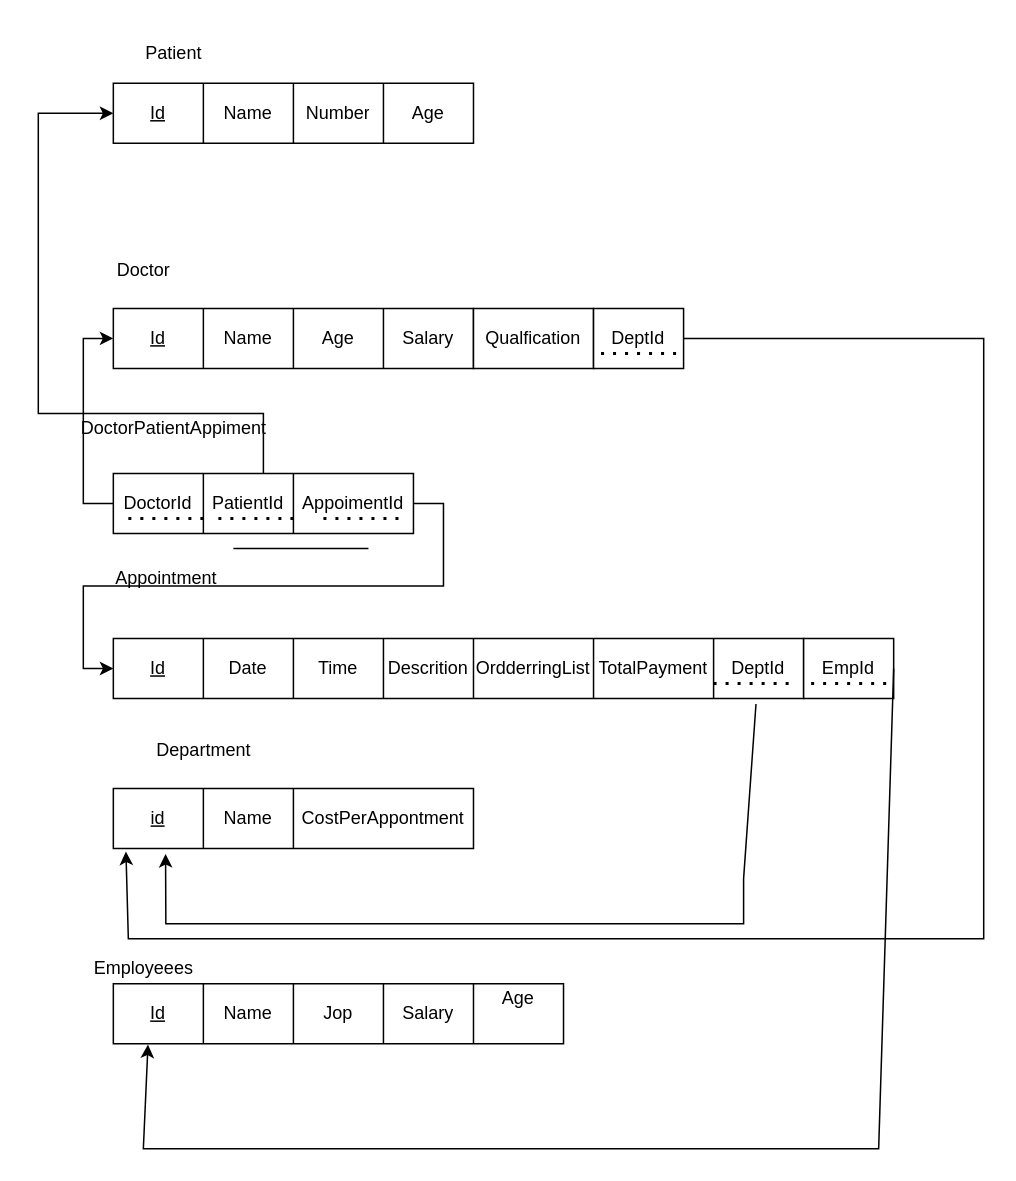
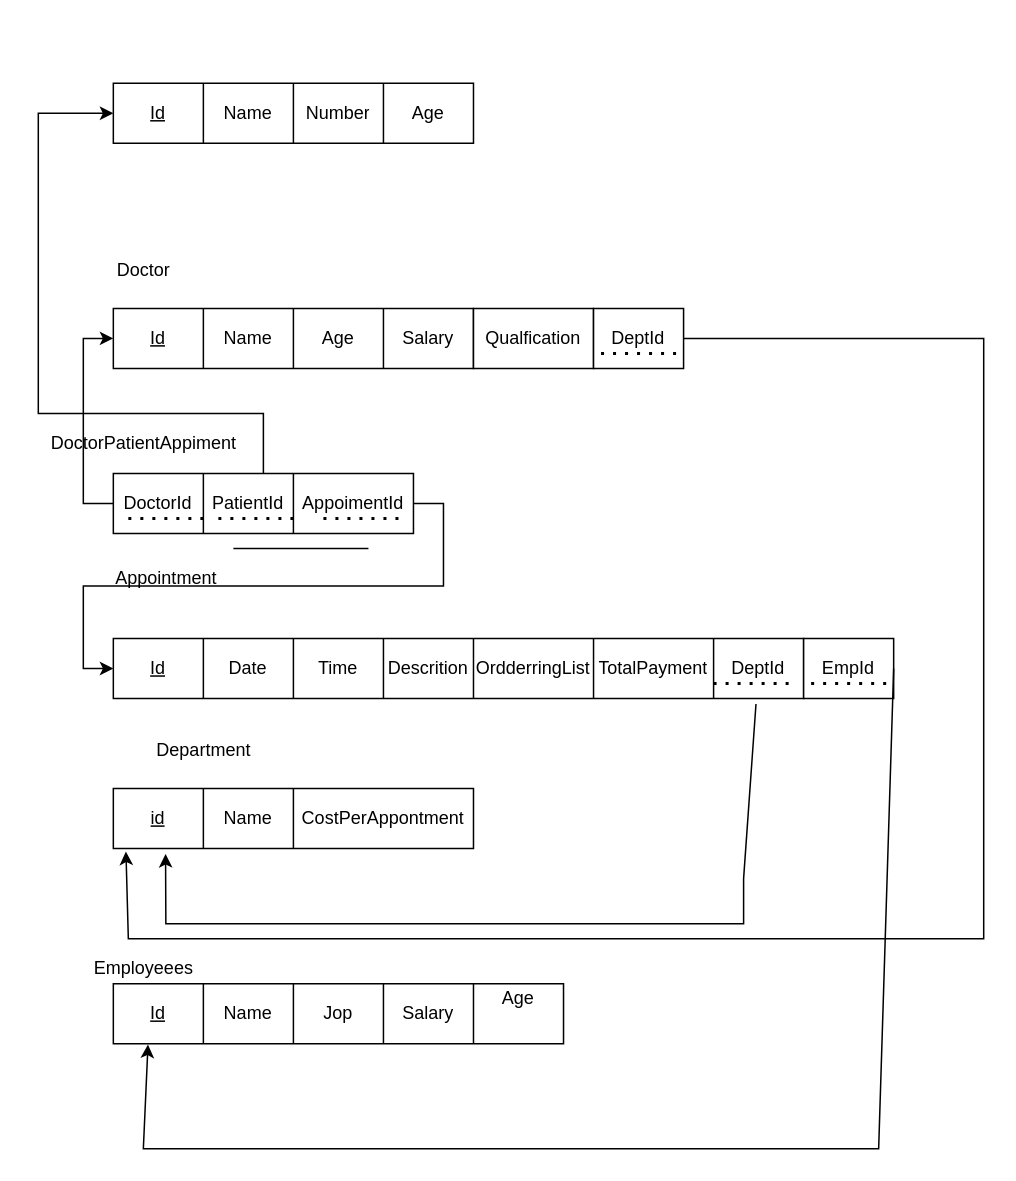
(173, 53) -> none
(173, 428) -> (143, 443)
